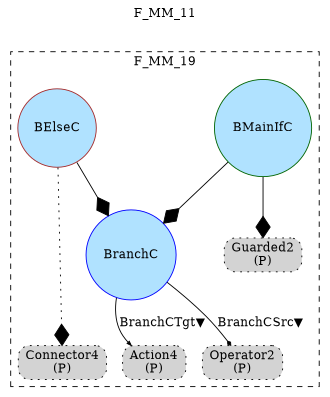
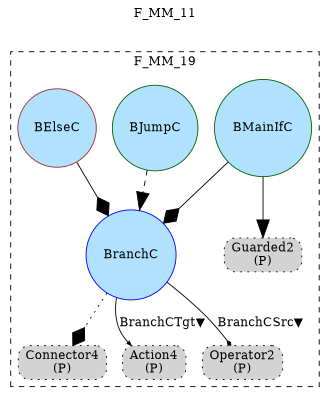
none -> (155, 128)
(263, 198) -> (263, 198)
(60, 246) -> (96, 310)
